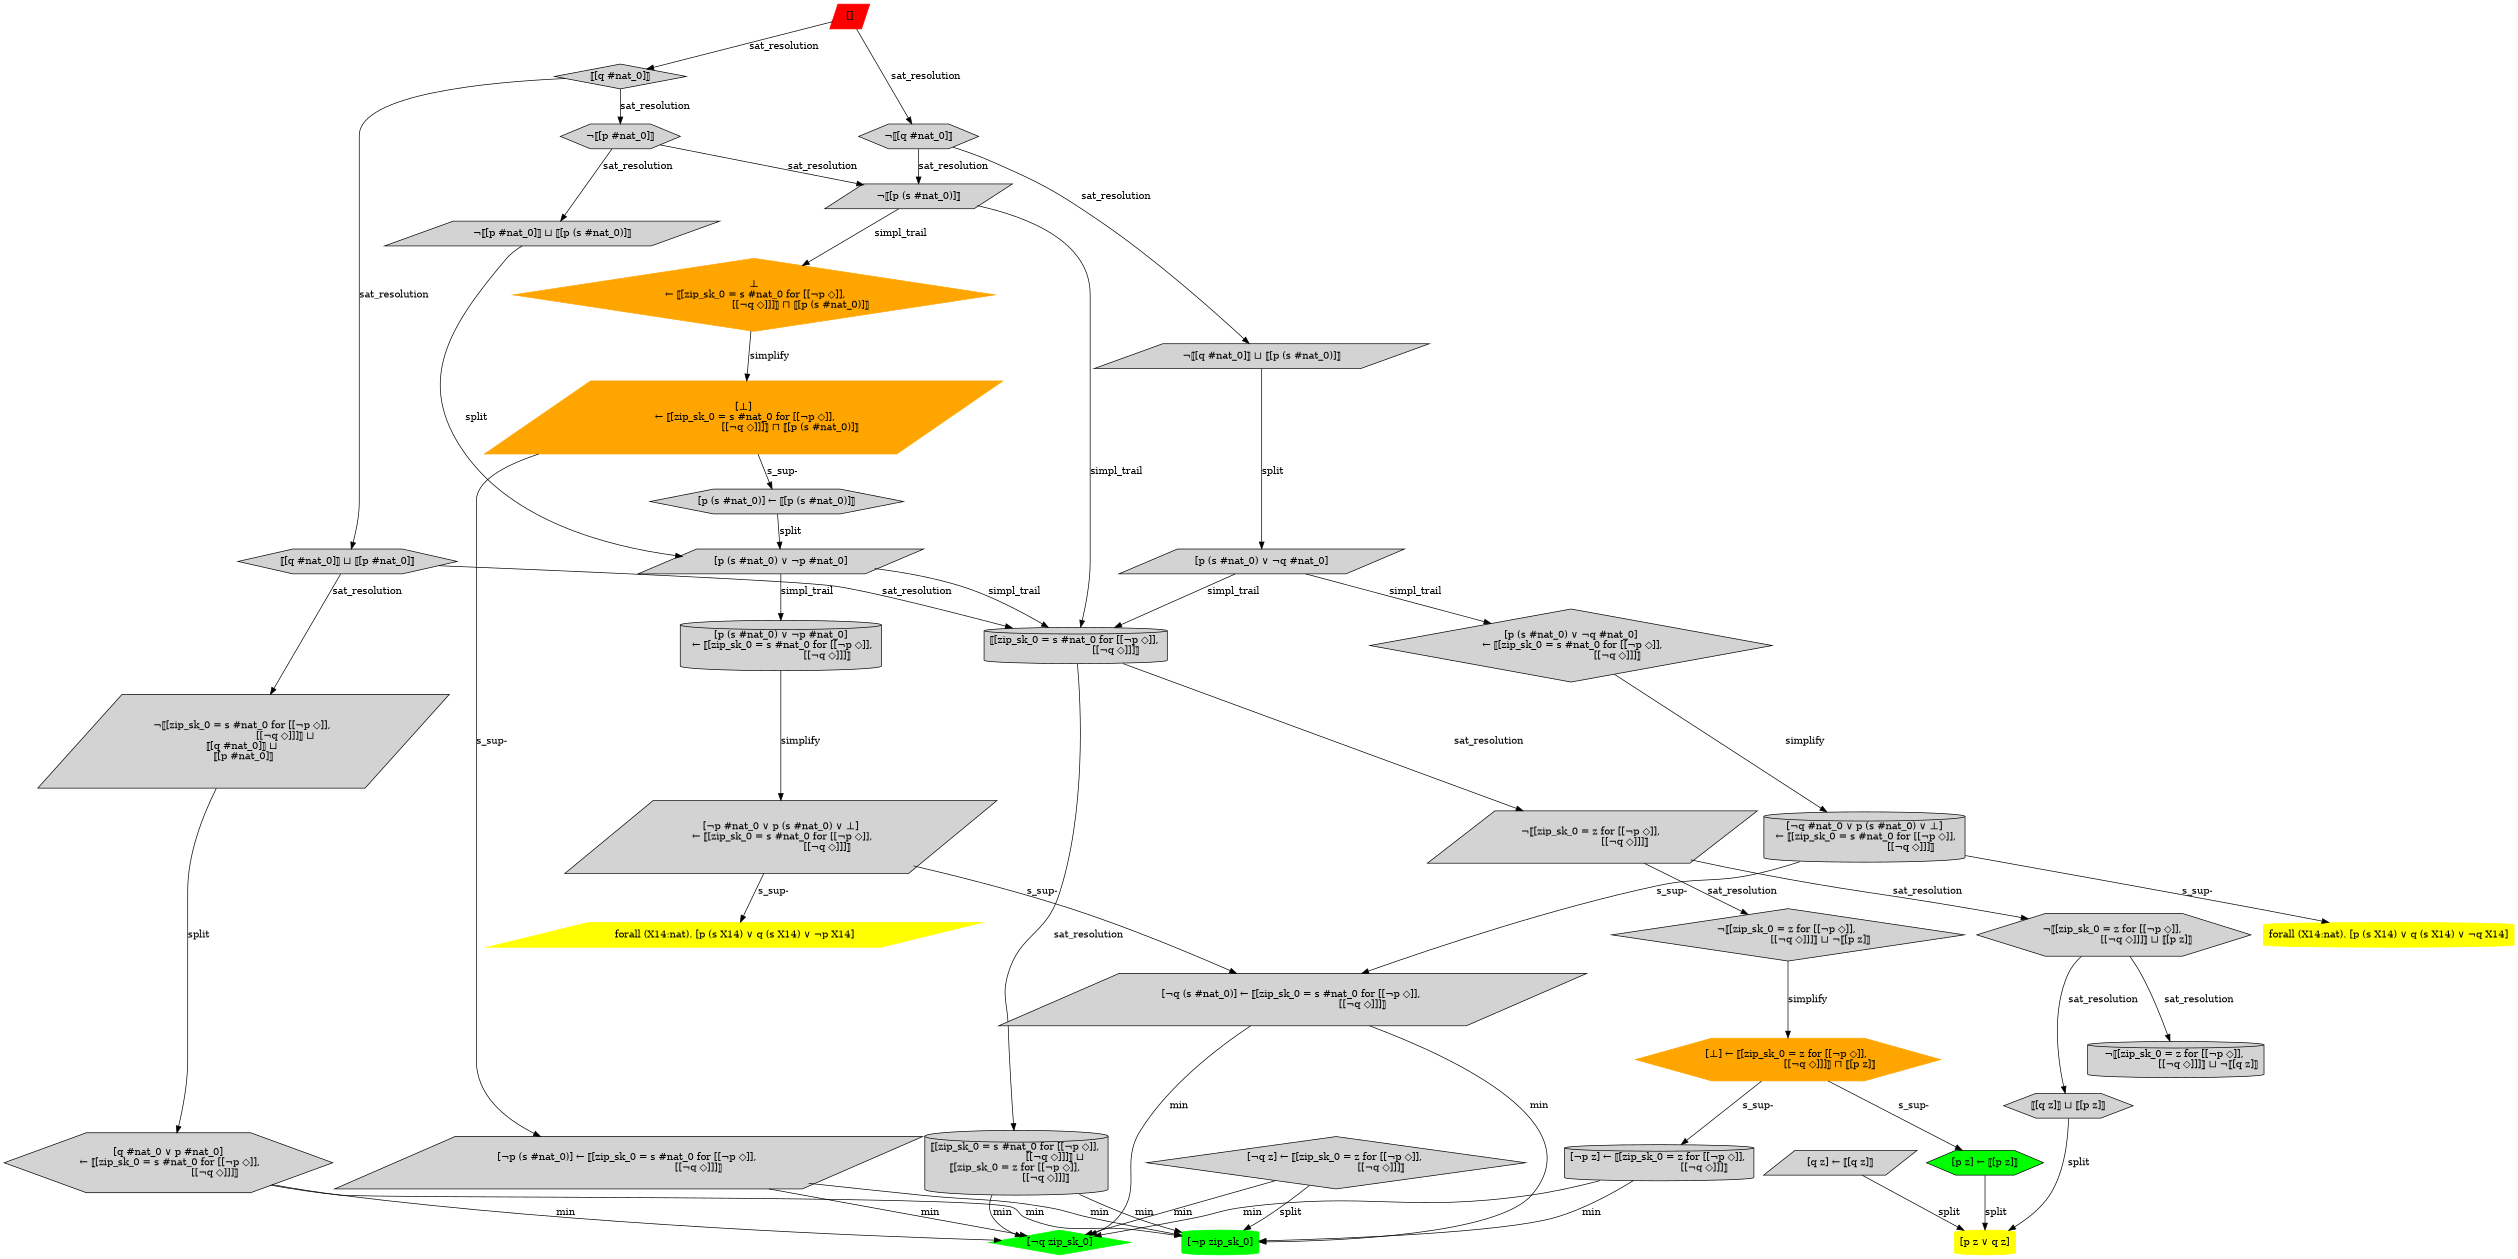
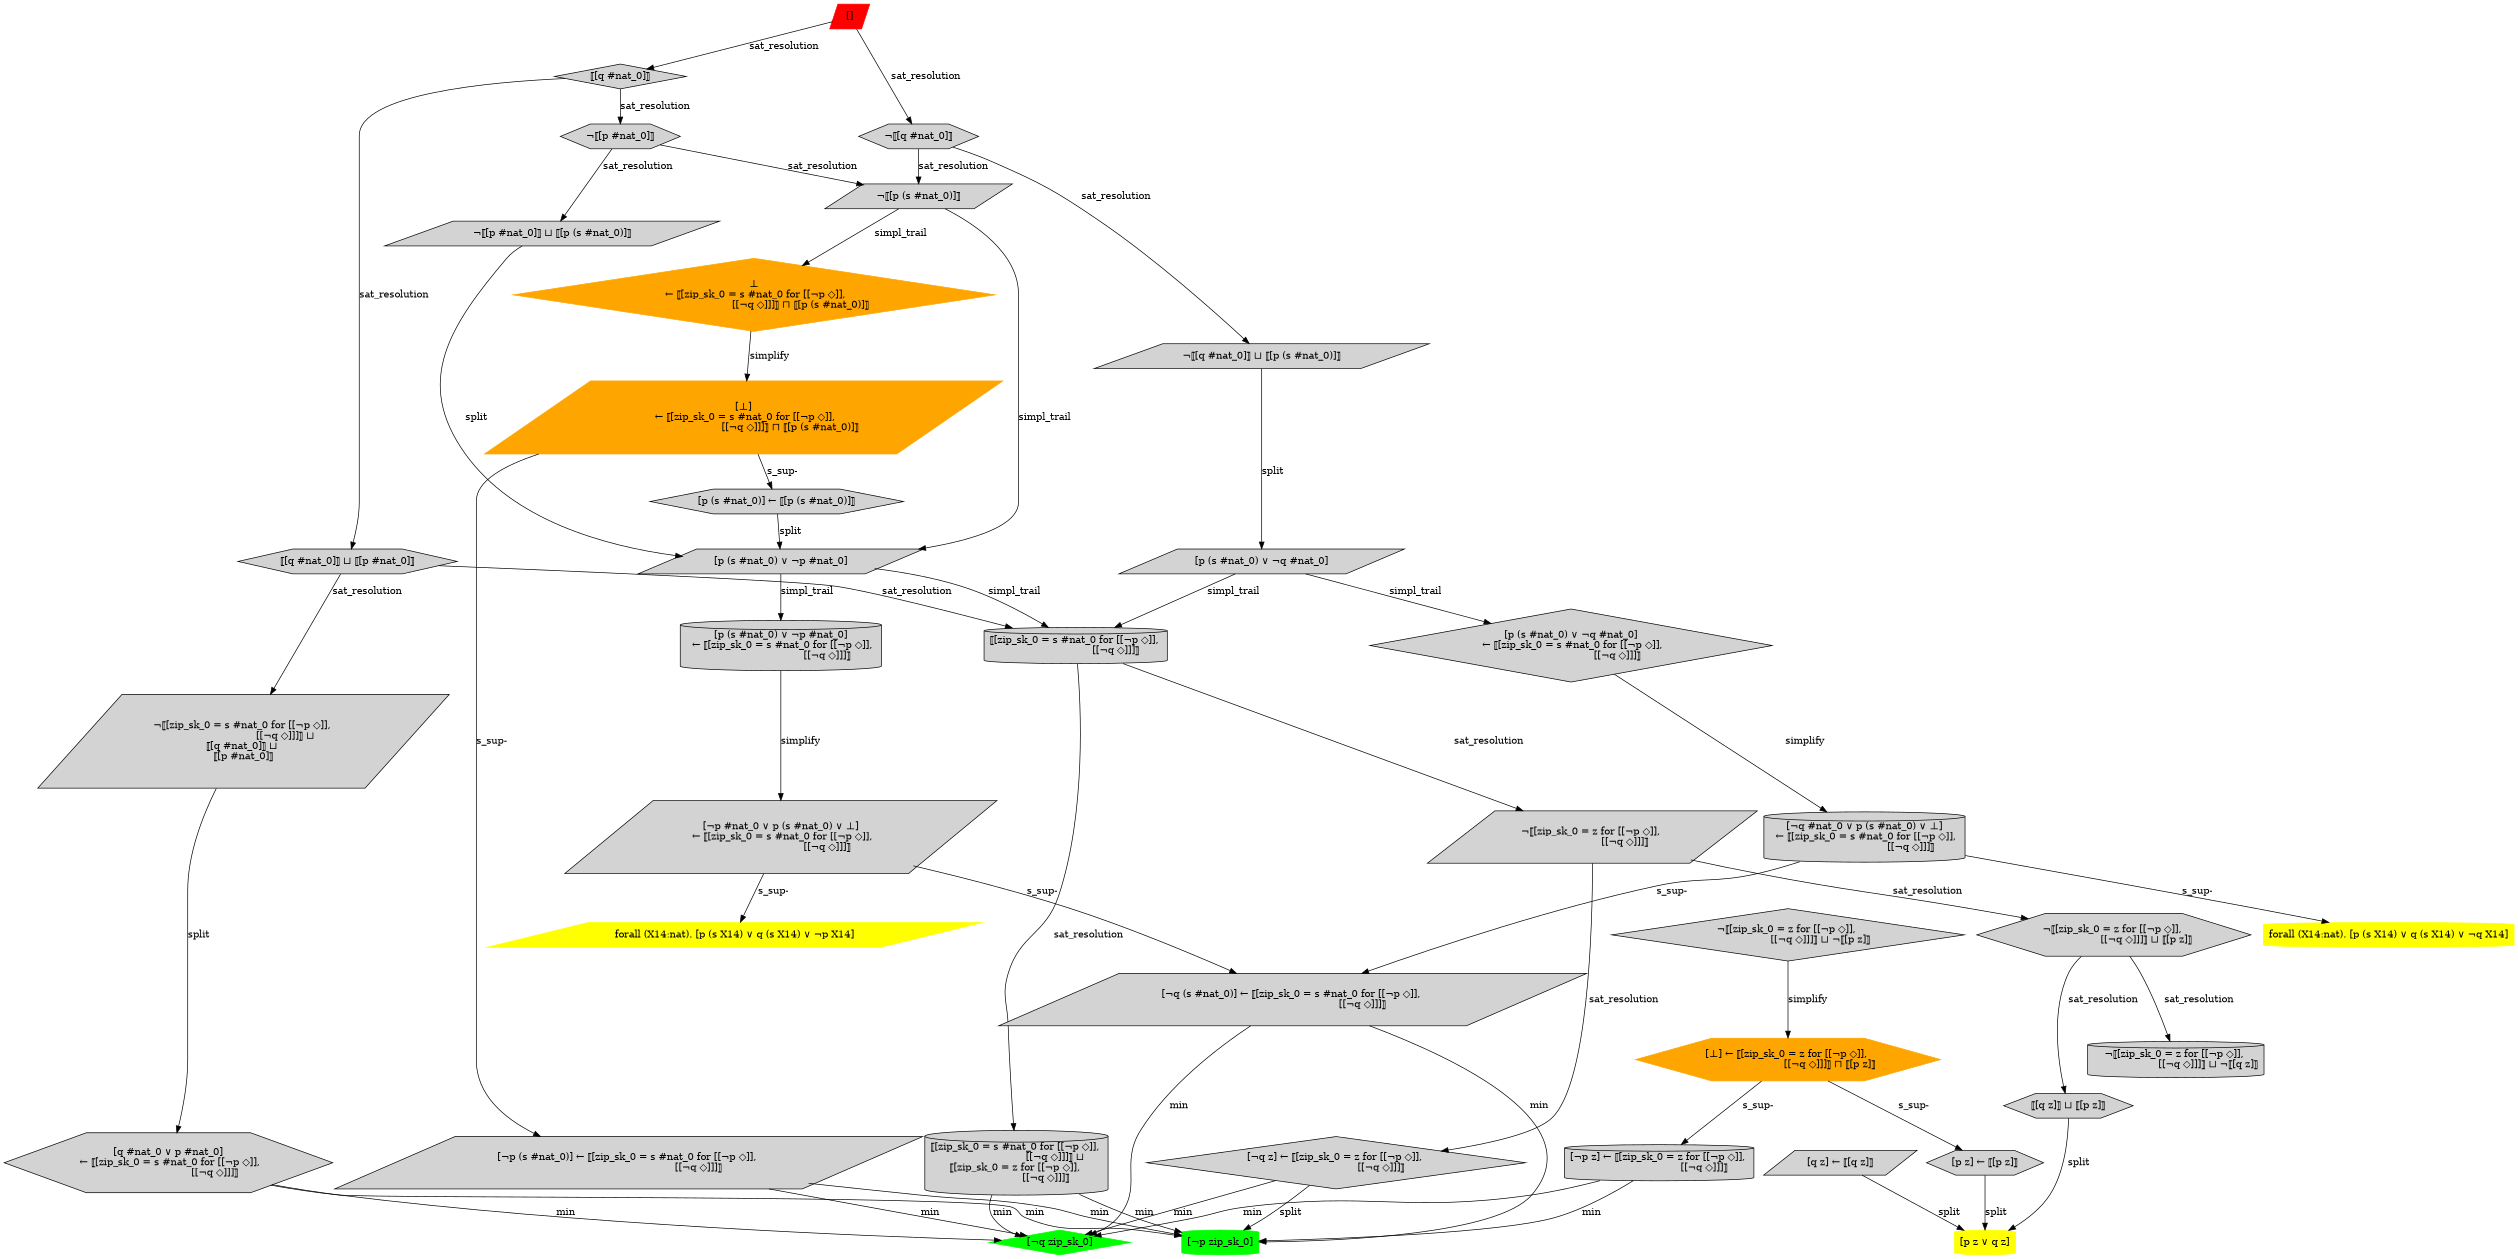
(1090, 380) -> (1019, 394)
(1693, 887) -> (1579, 1048)
(1985, 1163) -> (1985, 1163)
